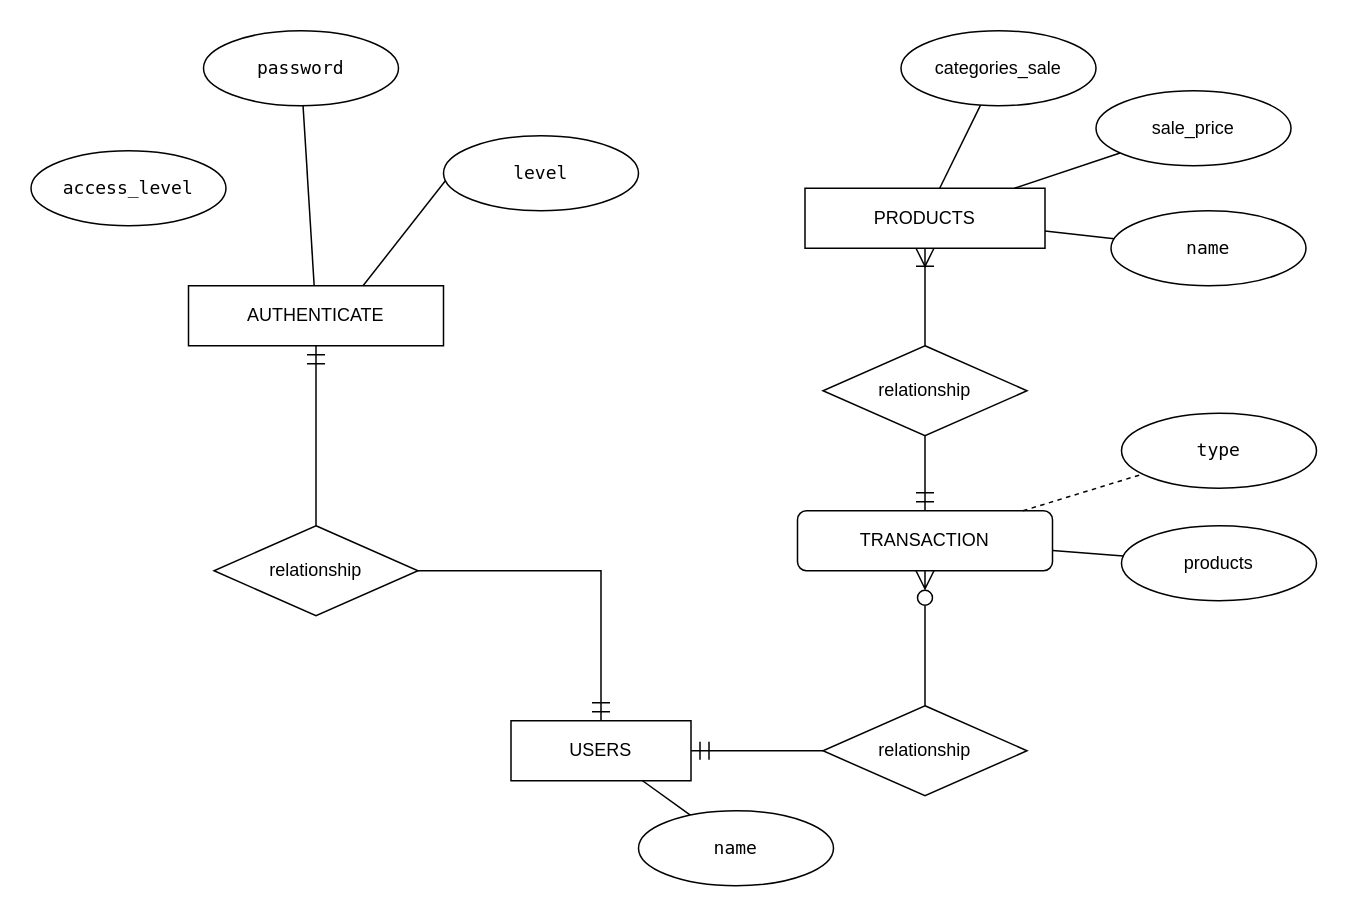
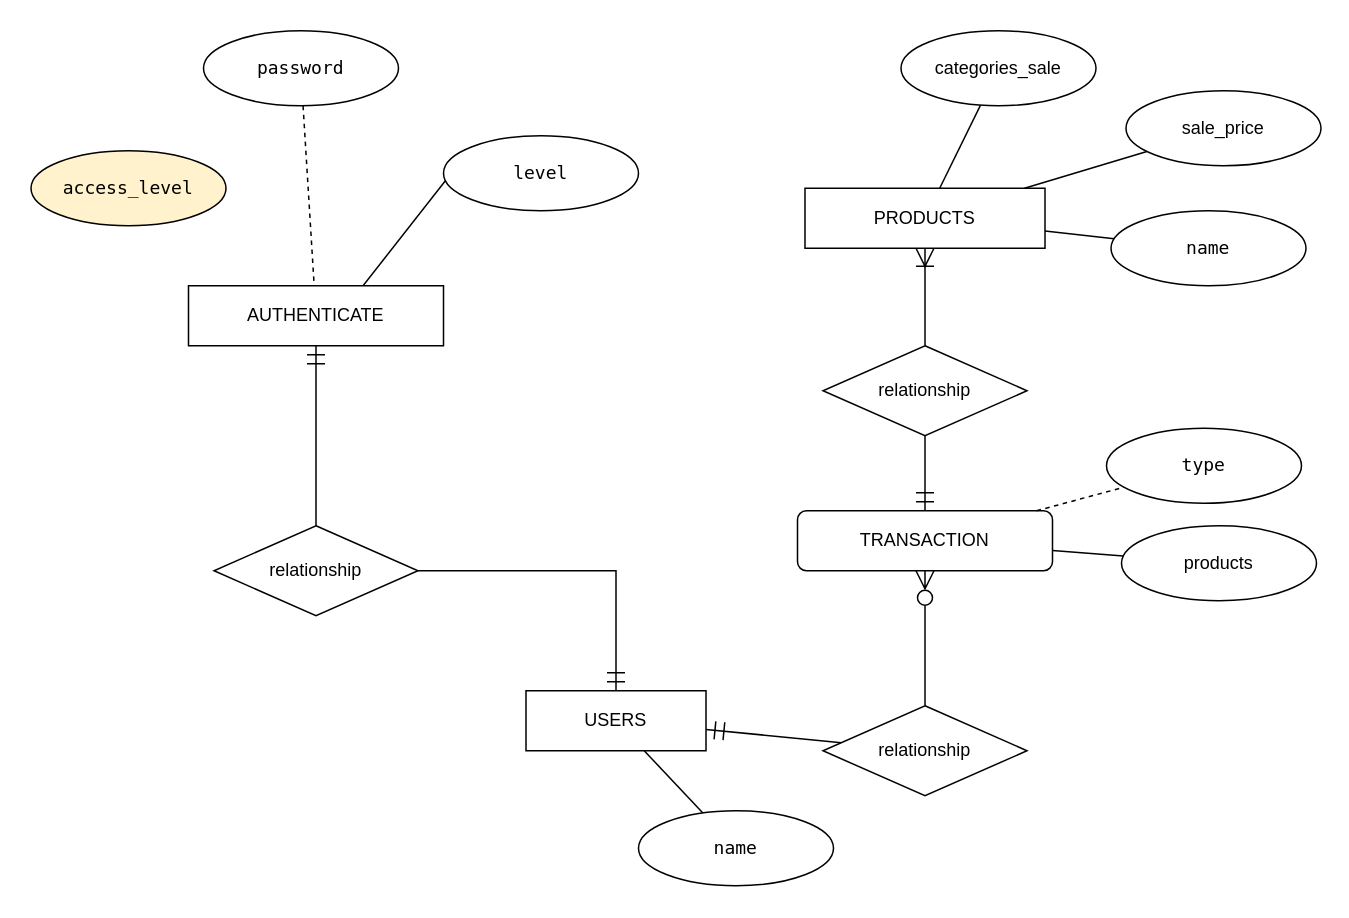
(1193, 128) -> (1223, 128)
(128, 188) -> (128, 188)
(308, 196) -> (308, 196)
(1219, 451) -> (1204, 466)
(601, 751) -> (616, 721)
